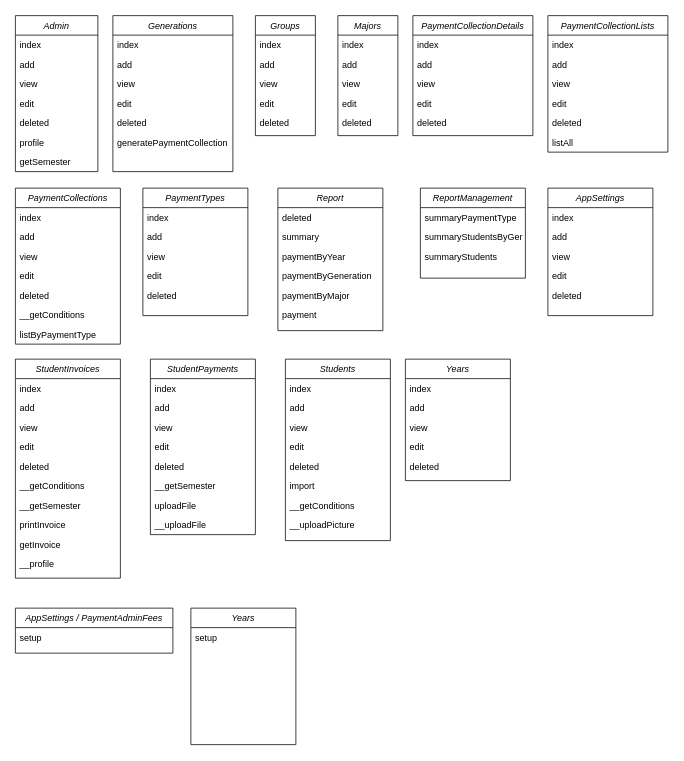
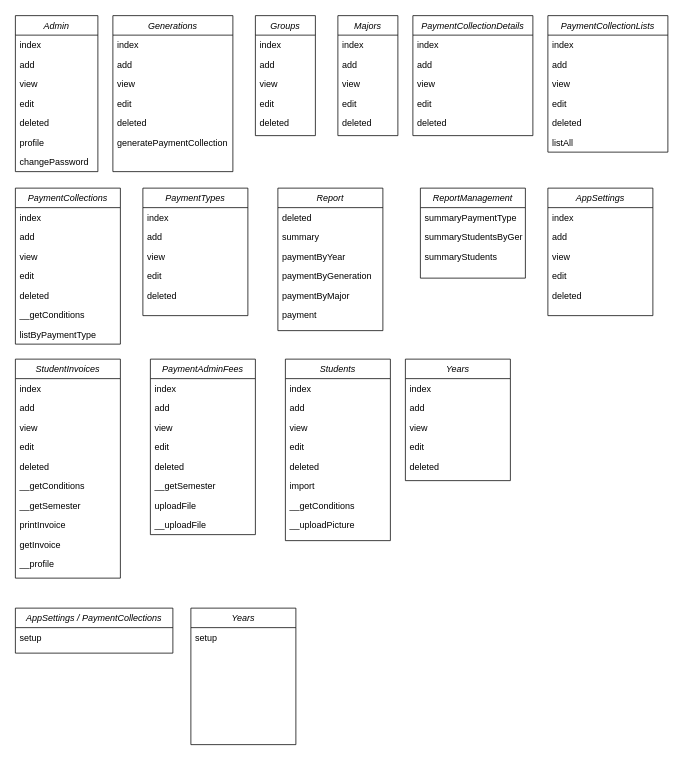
(47, 162) -> (55, 162)
(203, 369) -> (203, 369)
(94, 618) -> (94, 618)
